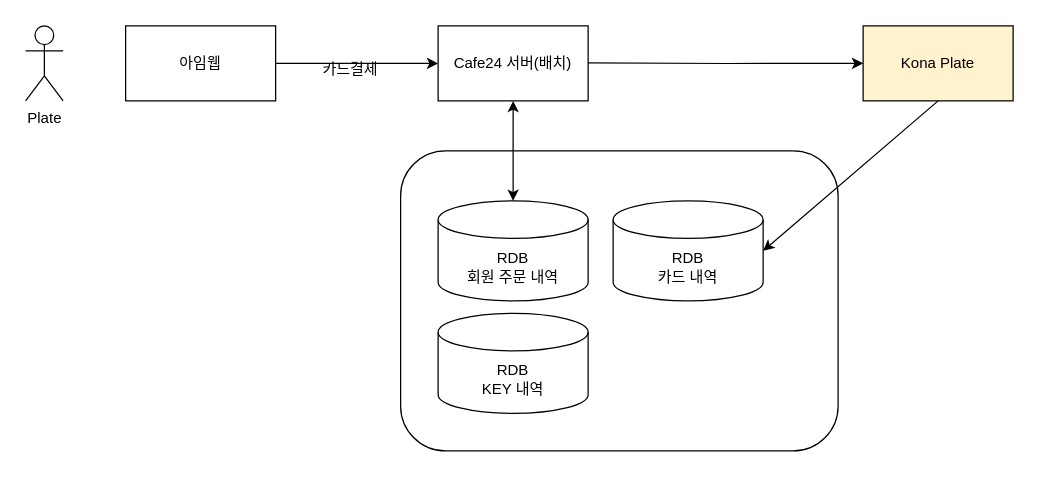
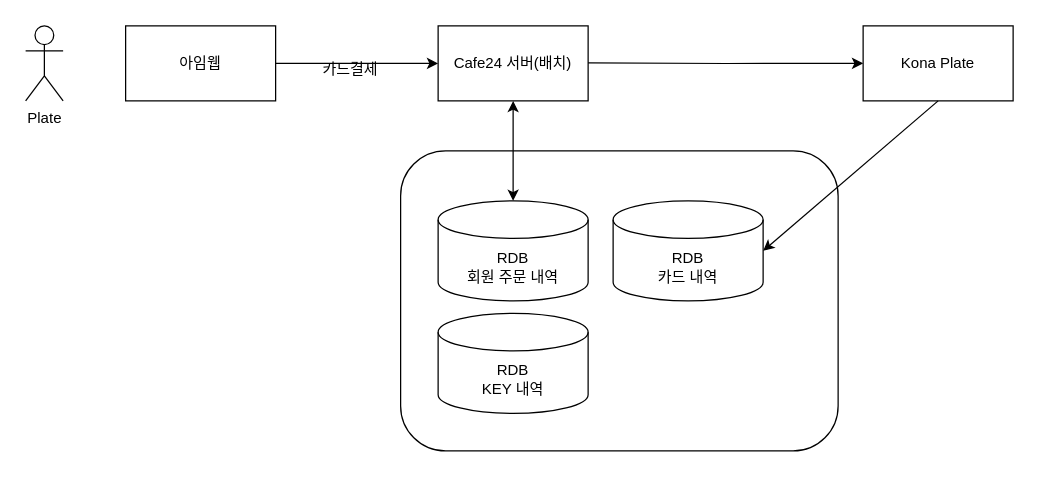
(938, 63) -> (938, 63)
